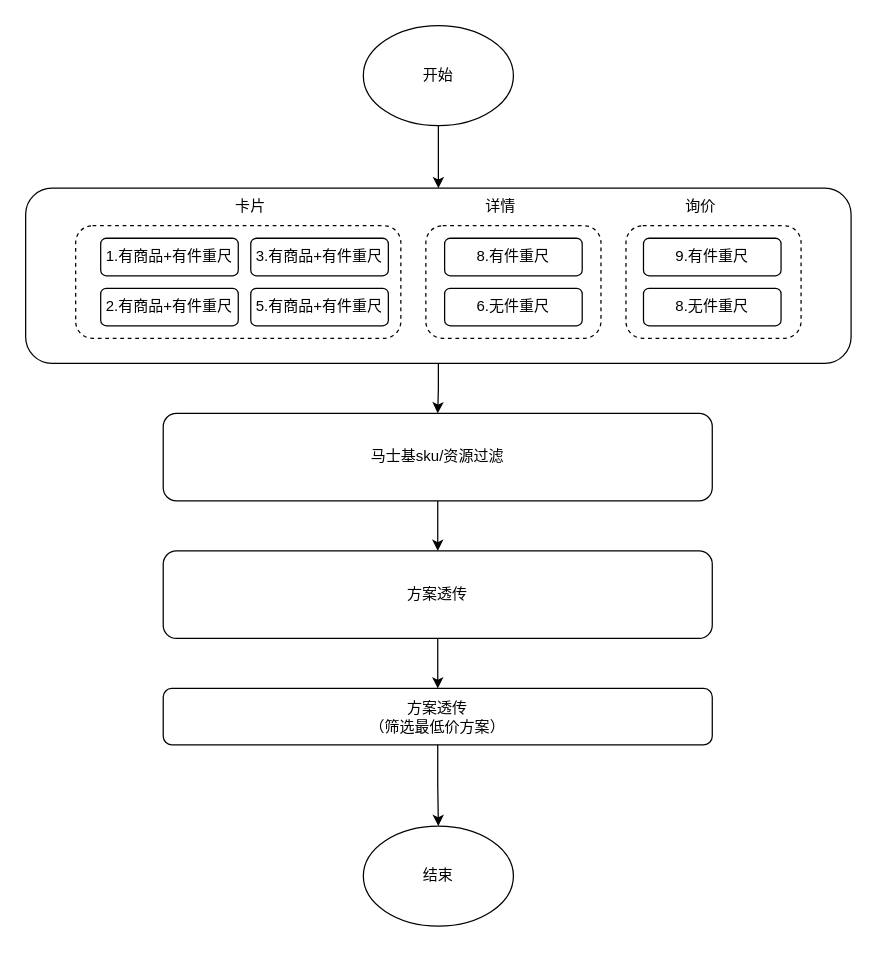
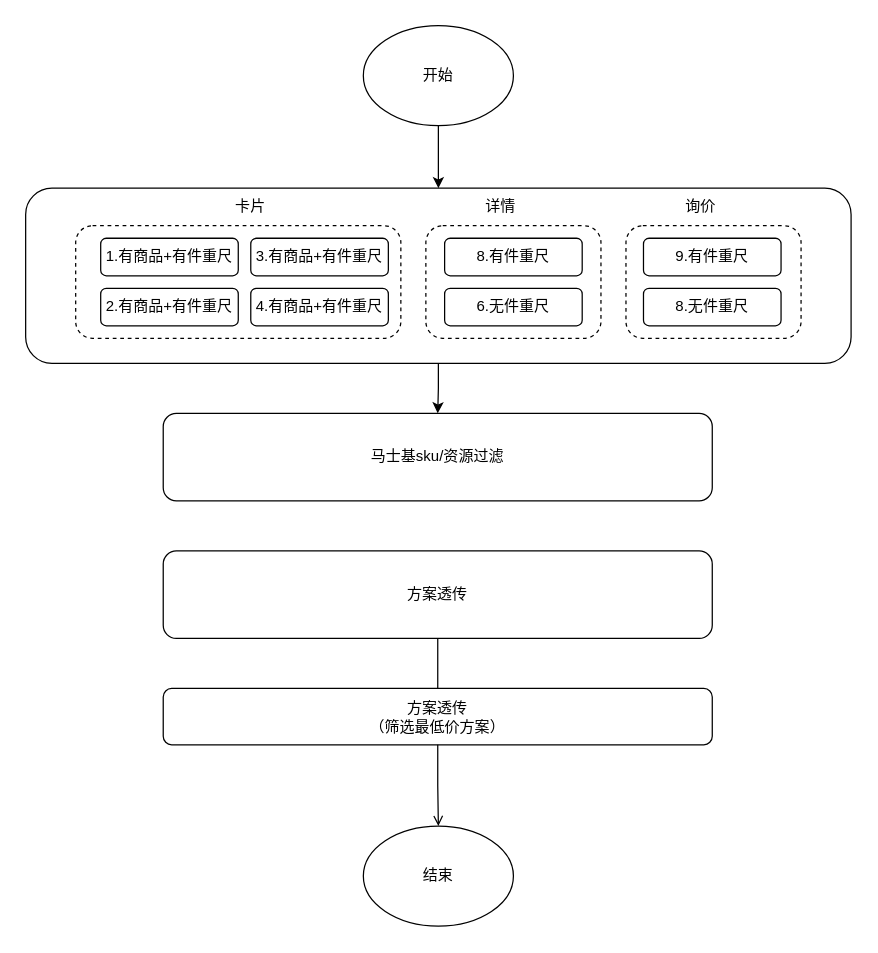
(319, 307) -> (319, 307)
(438, 522) -> none
(438, 678) -> (438, 681)
(438, 816) -> (438, 818)
